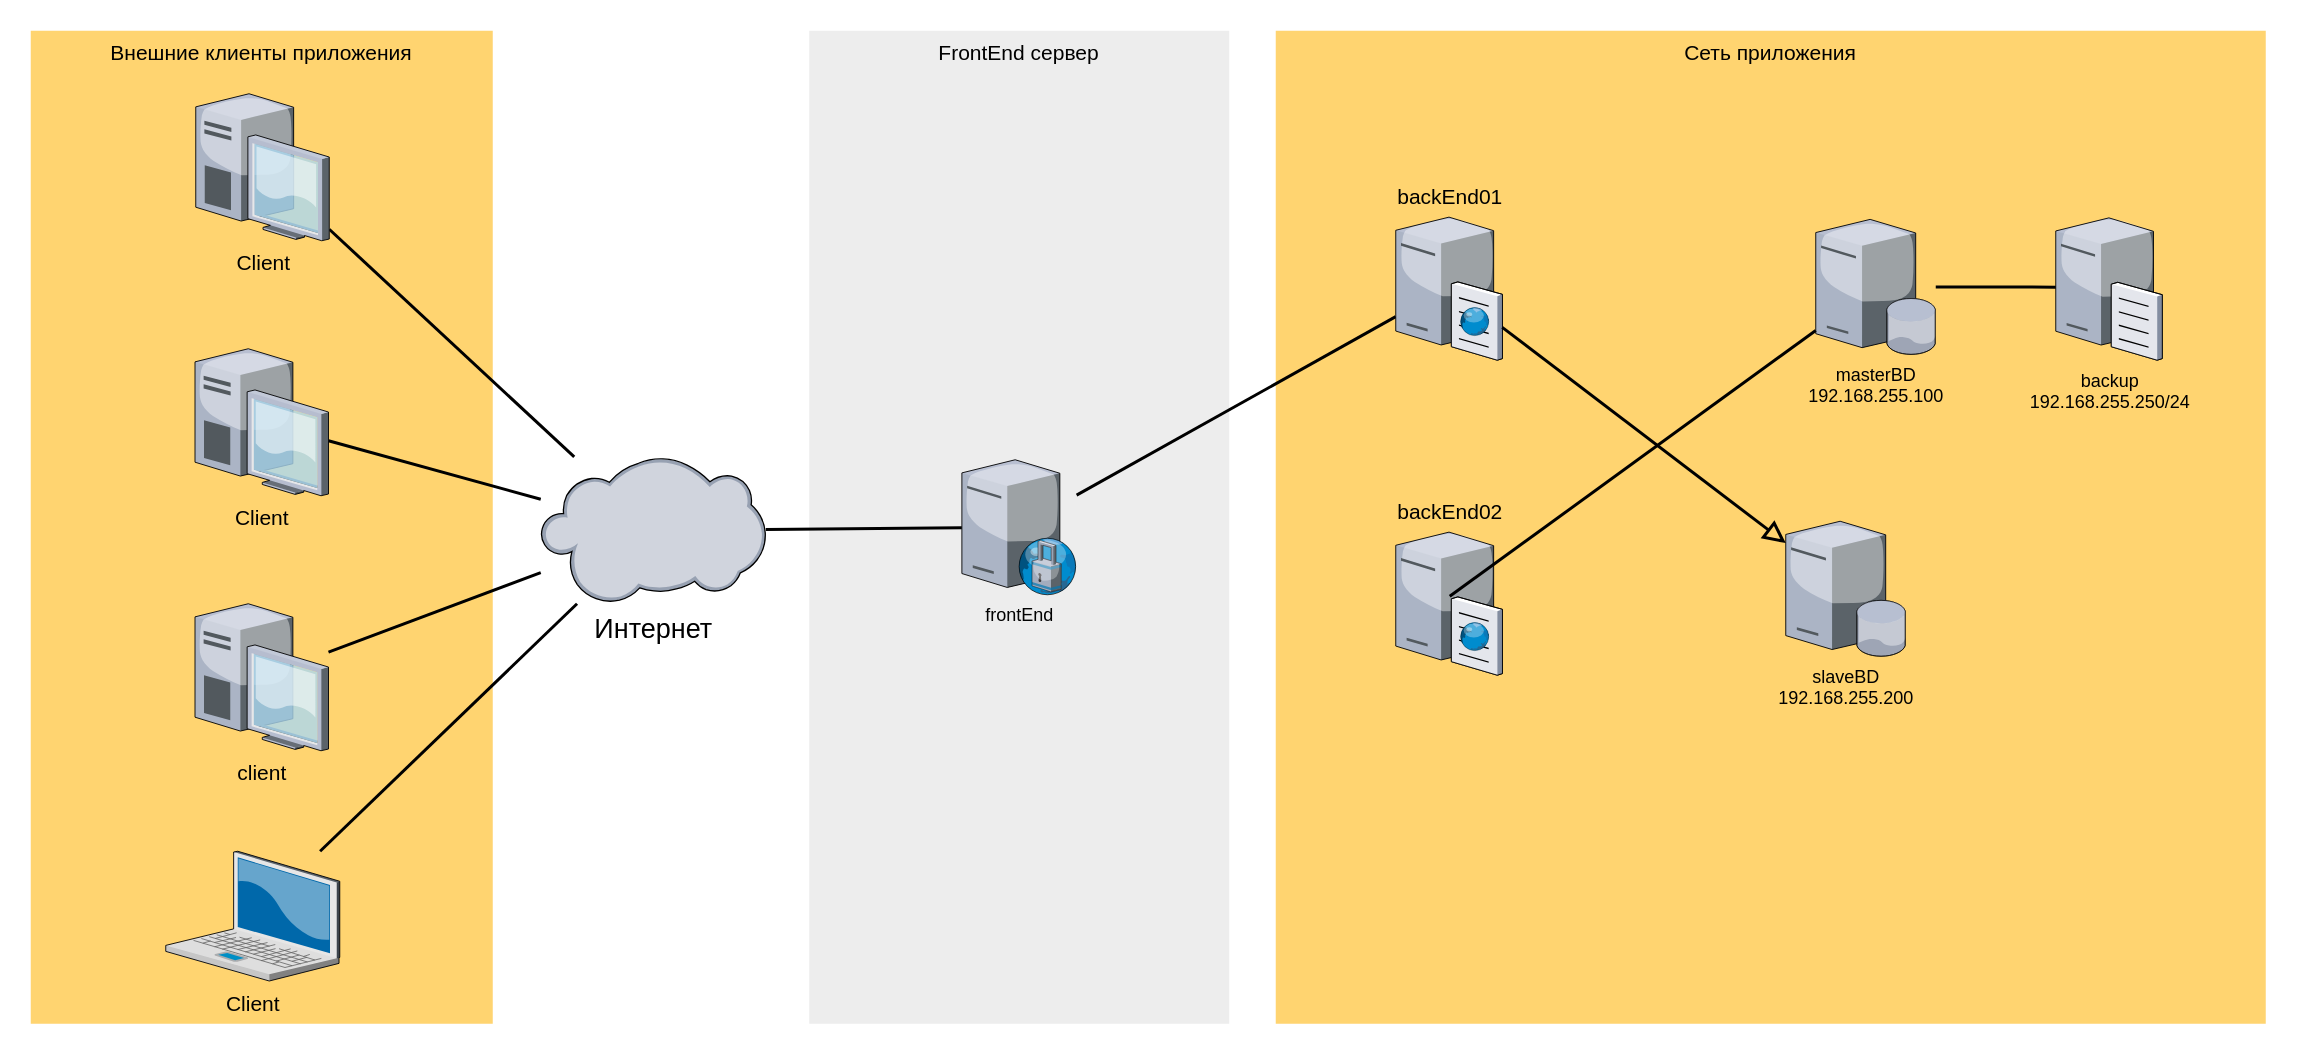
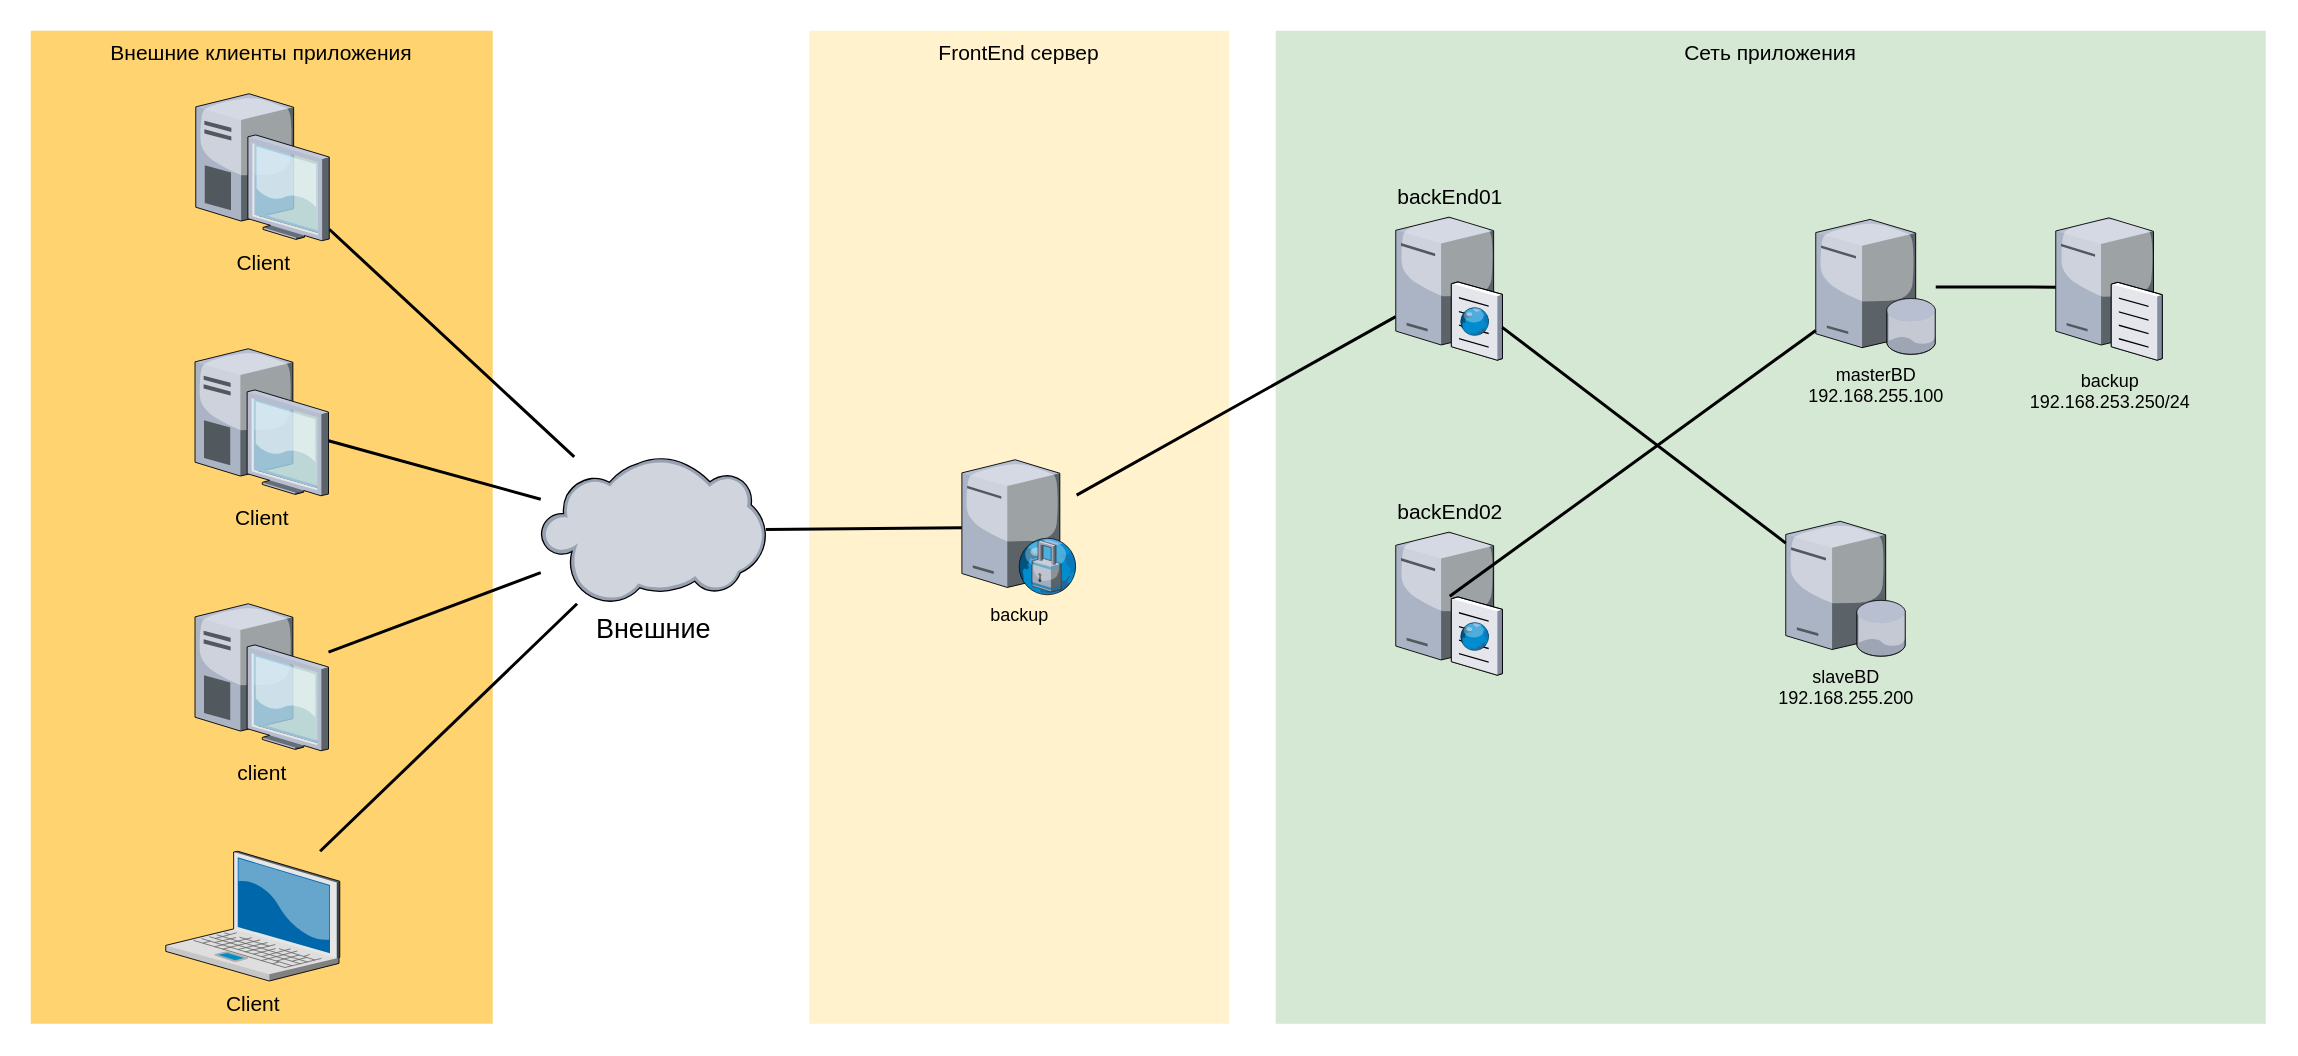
(1019, 54) -> (1019, 54)
(2111, 393) -> (2111, 393)
(1771, 527) -> (1771, 527)
(1768, 530) -> (1774, 534)
(1020, 616) -> (1020, 616)
(654, 625) -> (654, 625)
